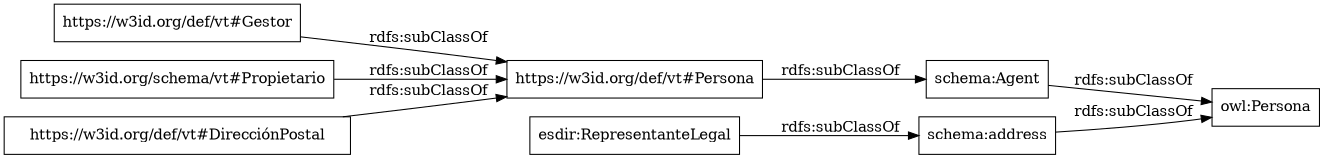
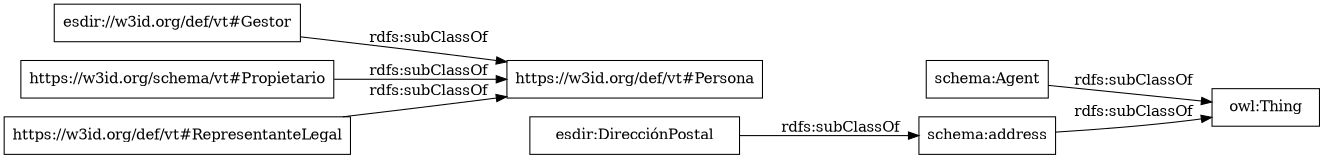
(177, 23) -> (177, 23)
(839, 79) -> none
(1266, 107) -> (1266, 107)
(177, 136) -> (177, 136)
(635, 136) -> (635, 136)
